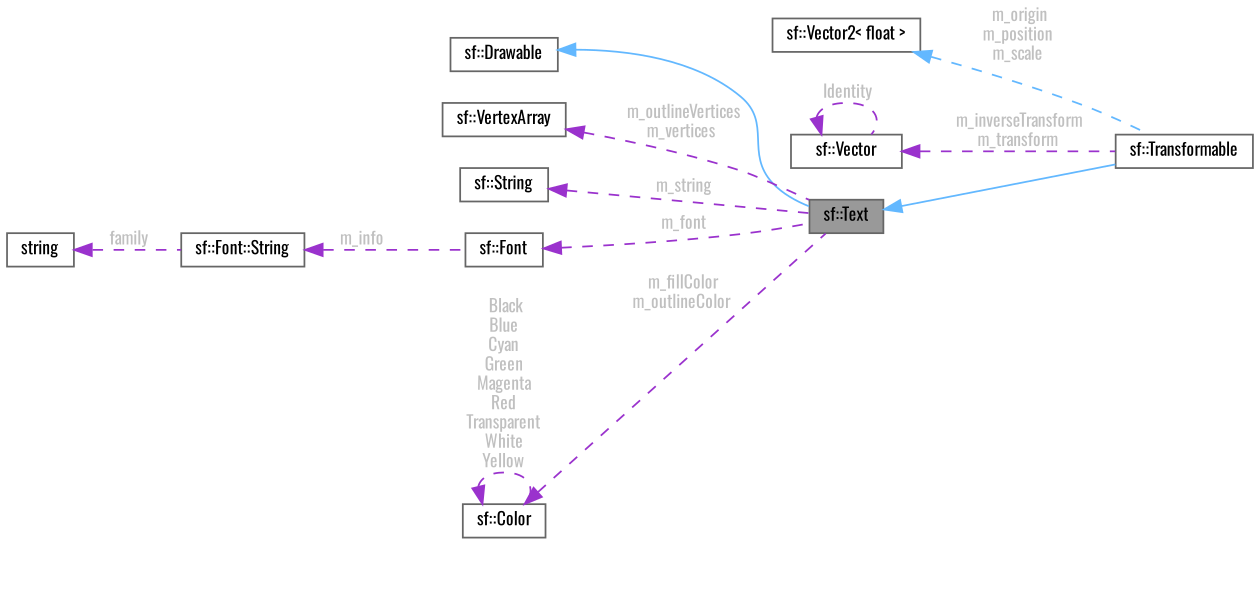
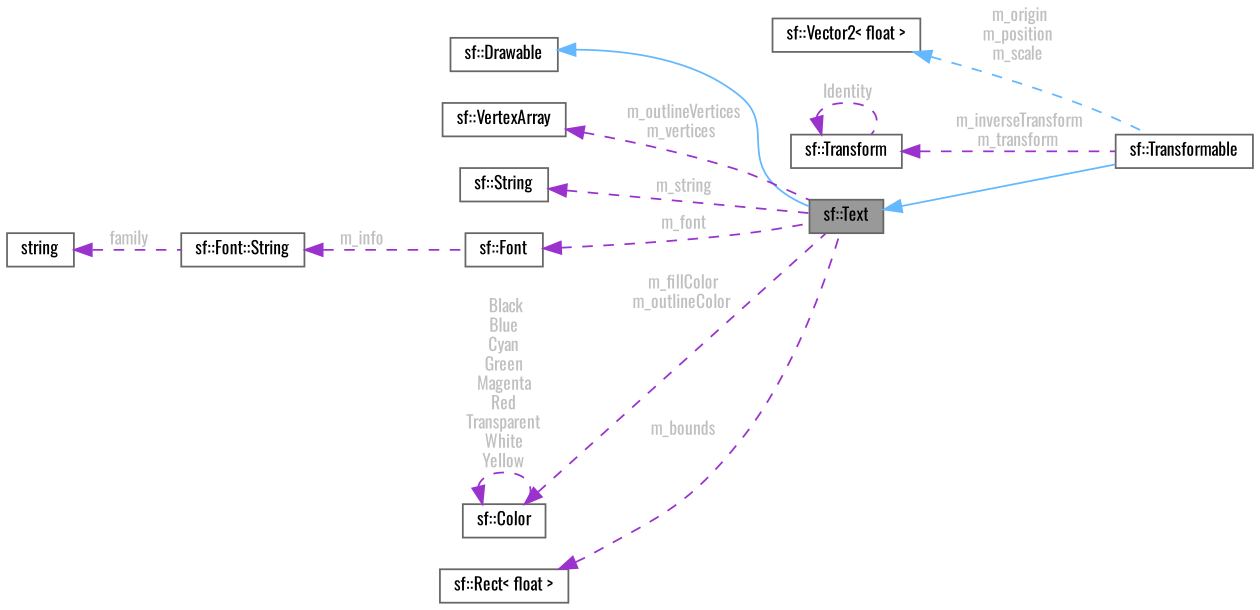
(846, 151) -> (846, 151)
none -> (504, 586)
